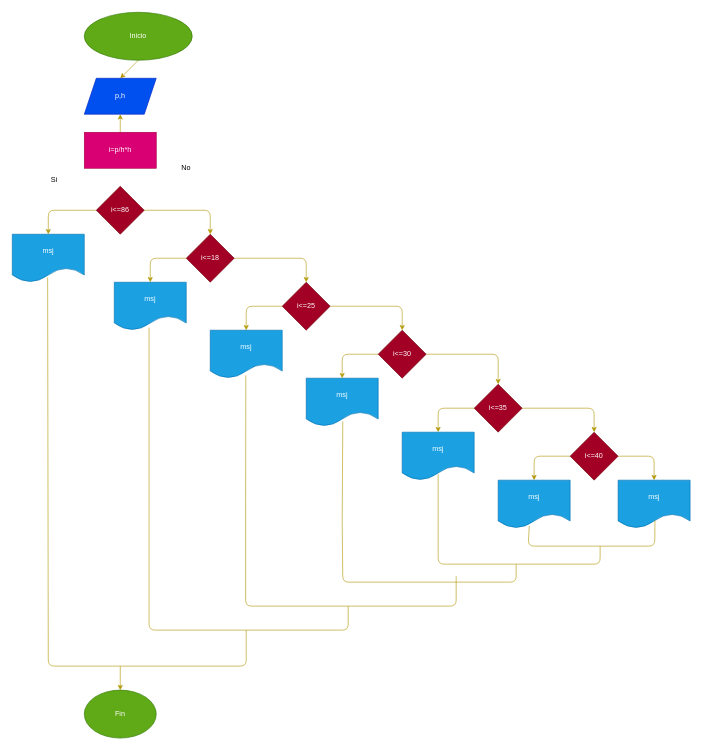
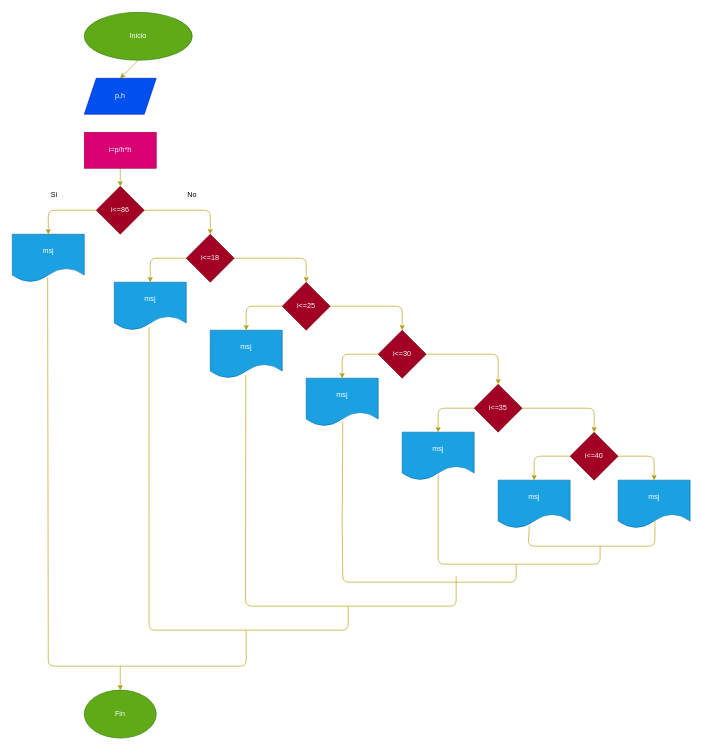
(120, 119) -> (120, 180)
(186, 168) -> (192, 195)
(54, 180) -> (54, 195)
